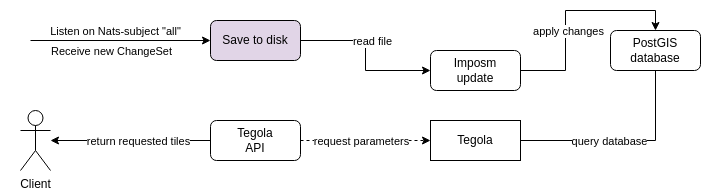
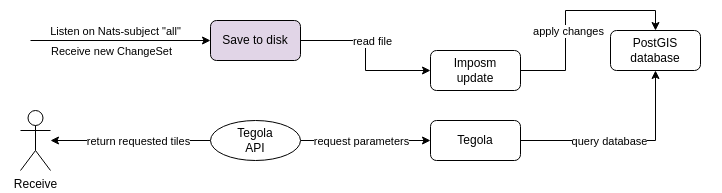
(656, 77) -> (656, 79)
(256, 141) -> (256, 141)
(415, 141) -> (415, 141)
(476, 141) -> (476, 141)
(36, 185) -> (36, 185)
